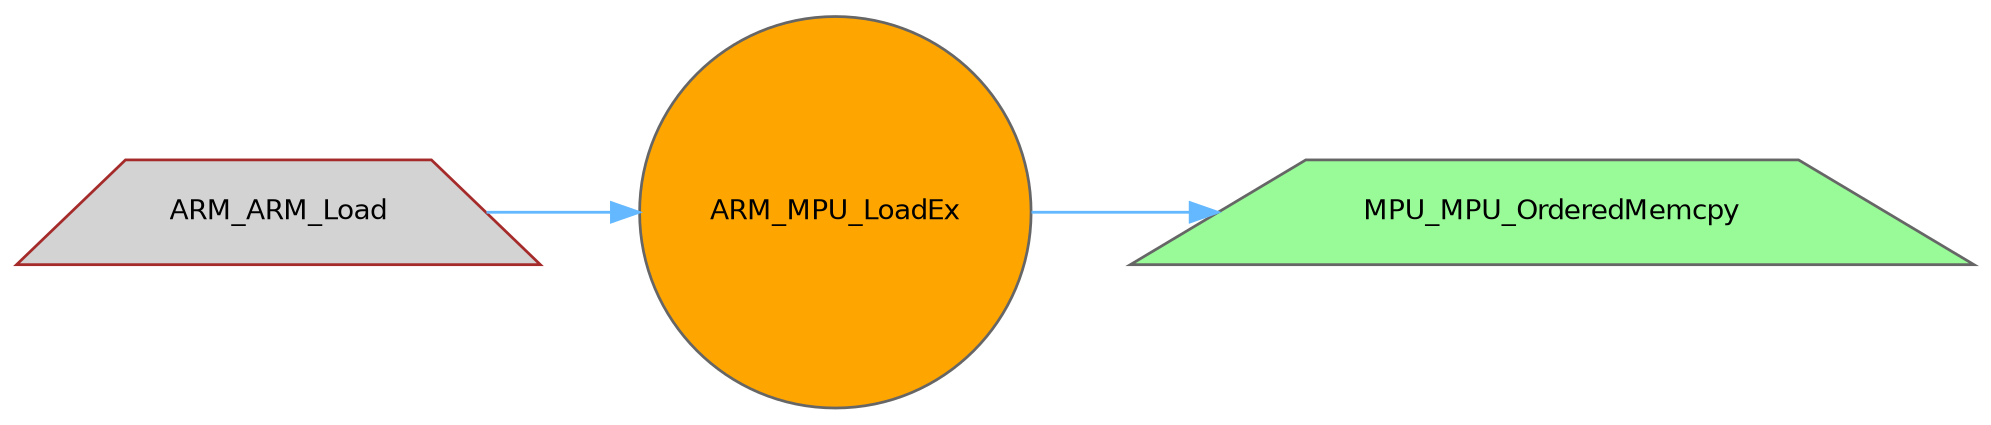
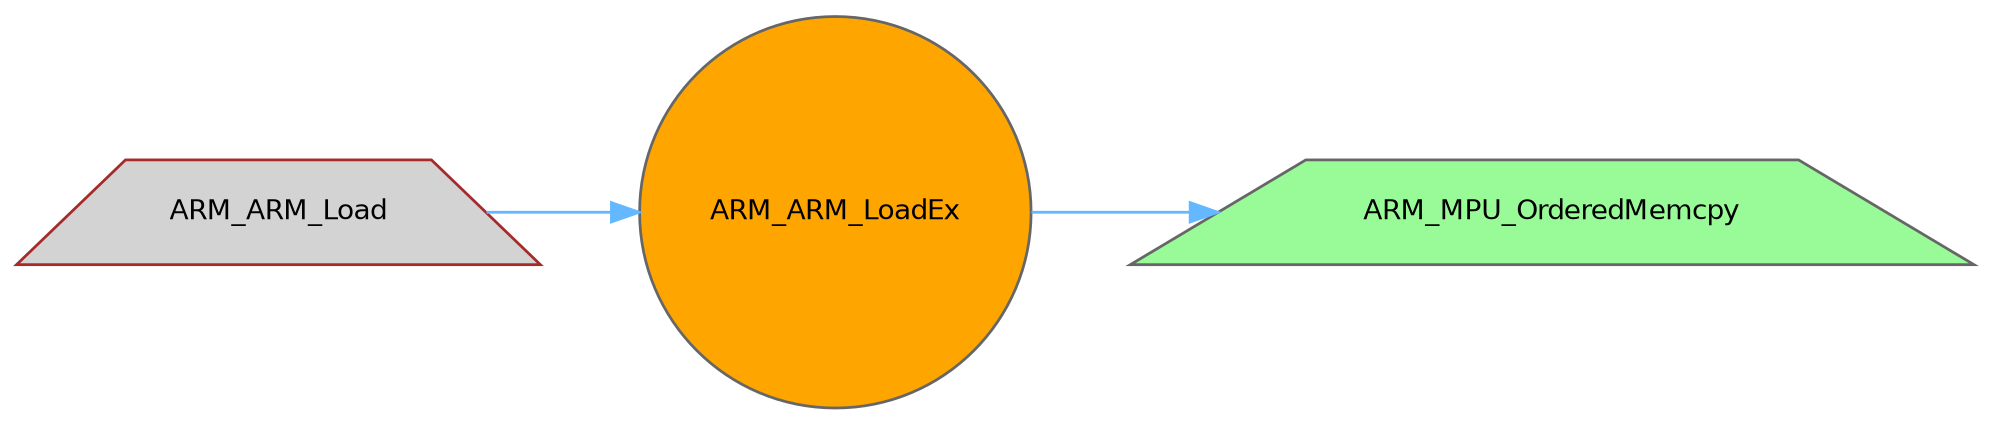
(835, 212) -> (835, 212)
(1552, 212) -> (1552, 212)
